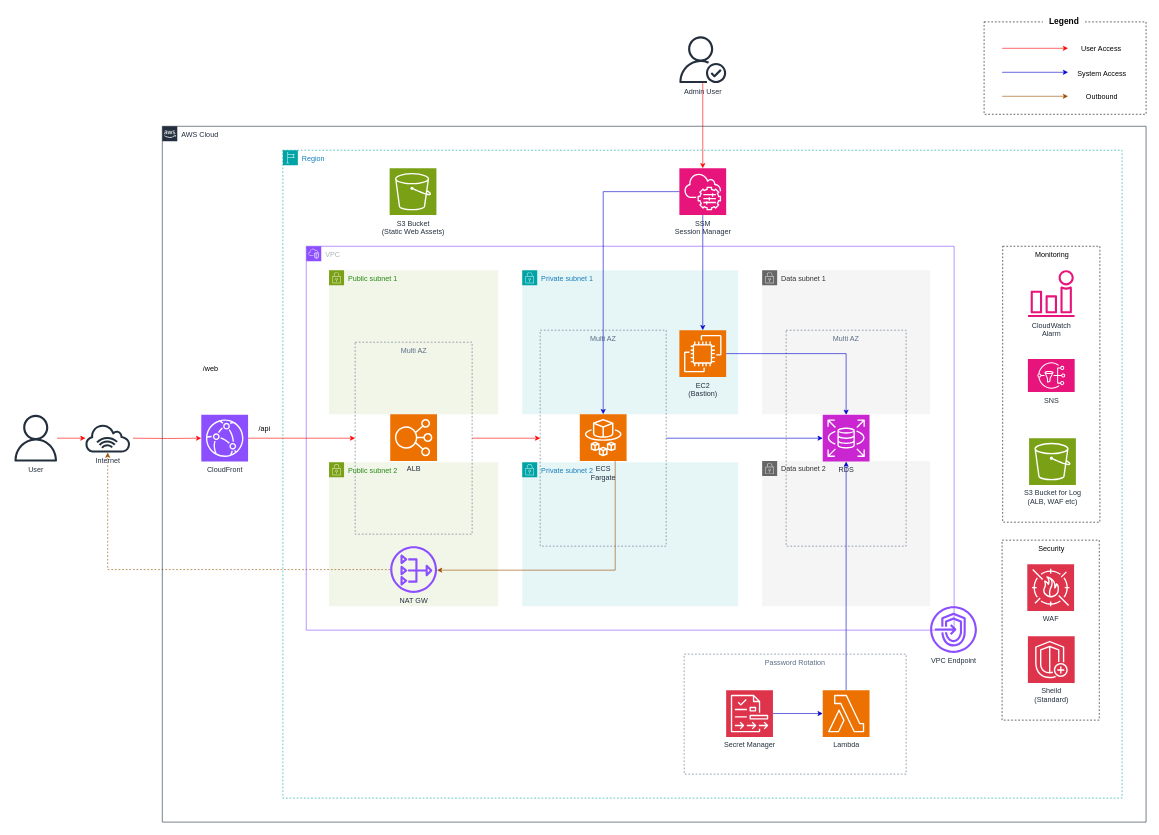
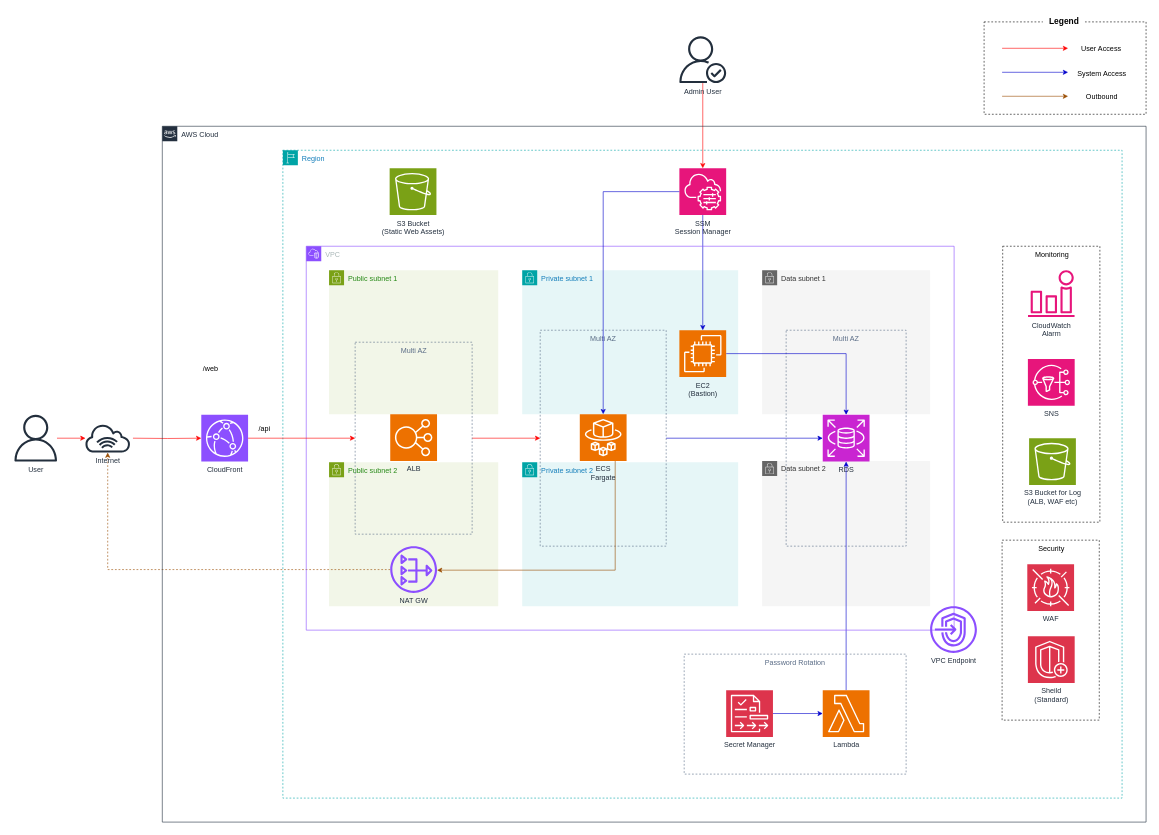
(1052, 376) -> (1052, 383)
